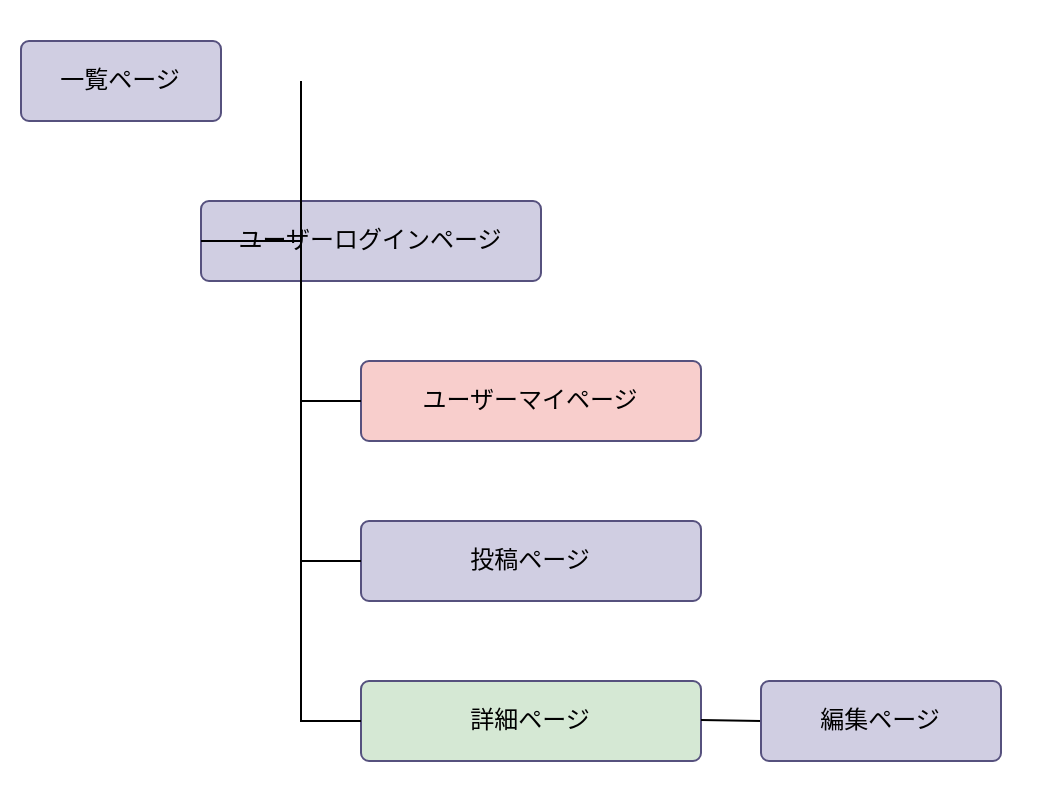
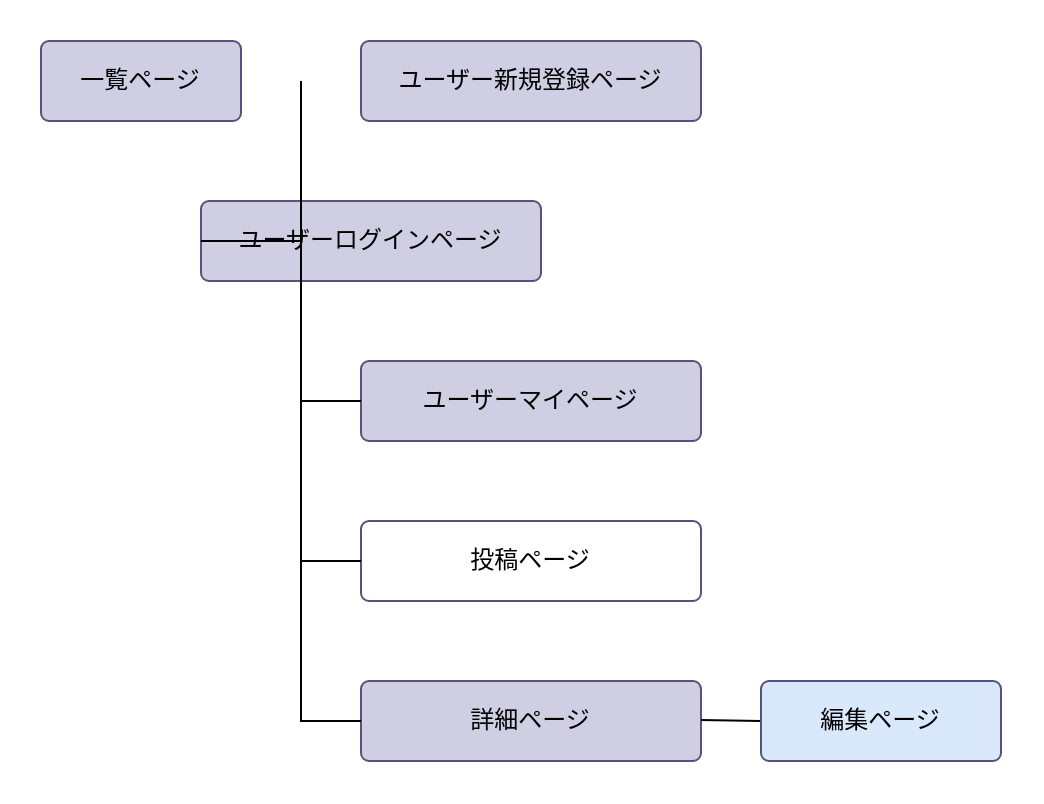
(121, 81) -> (141, 81)
none -> (531, 81)
(531, 401) -> (531, 401)
(531, 561) -> (531, 561)
(531, 721) -> (531, 721)
(881, 721) -> (881, 721)
